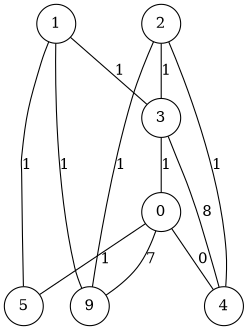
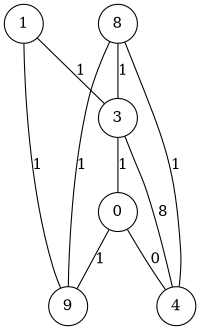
(161, 24) -> (118, 24)
(151, 259) -> (101, 259)
(24, 306) -> none
